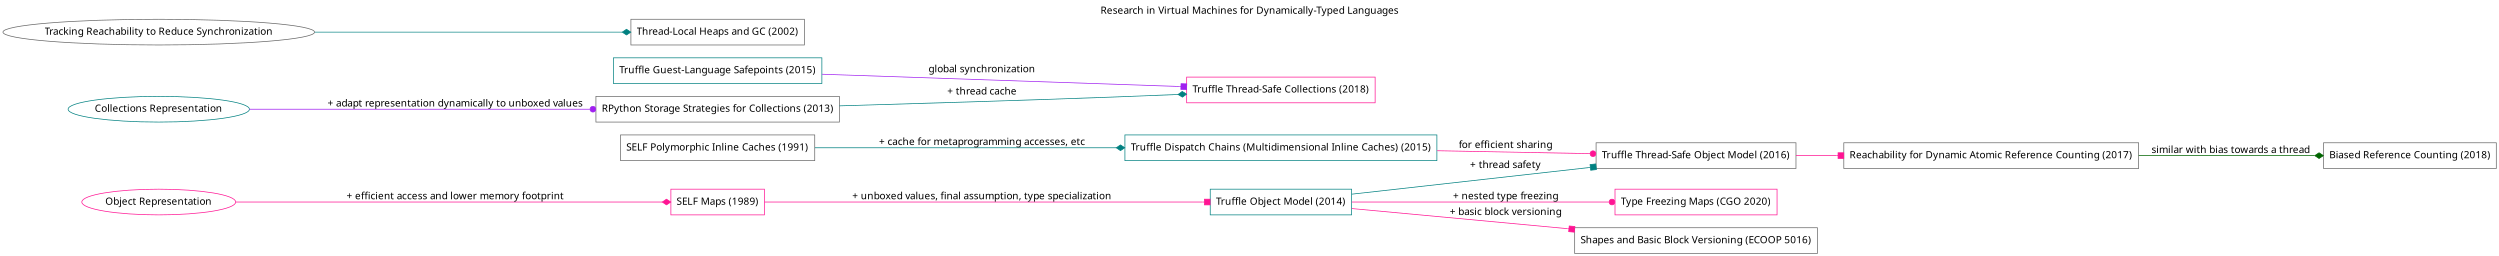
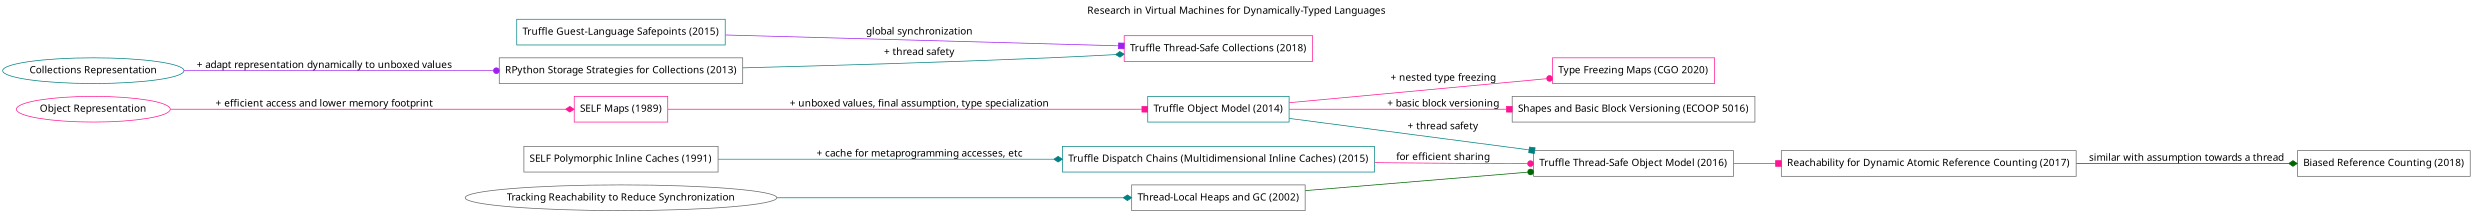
(982, 92) -> (920, 52)
(2231, 150) -> (2187, 158)
none -> (1417, 181)
